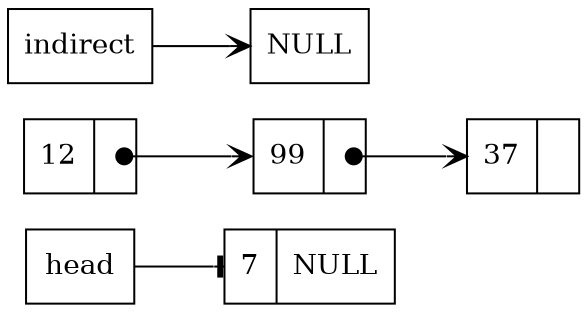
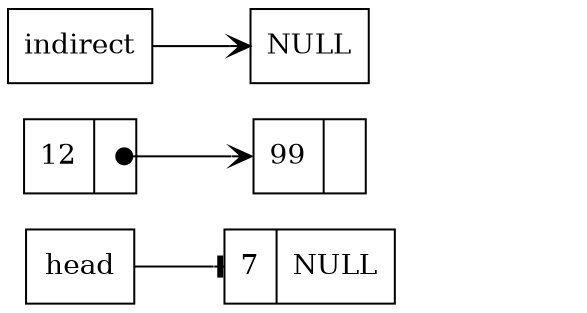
(523, 156) -> none
